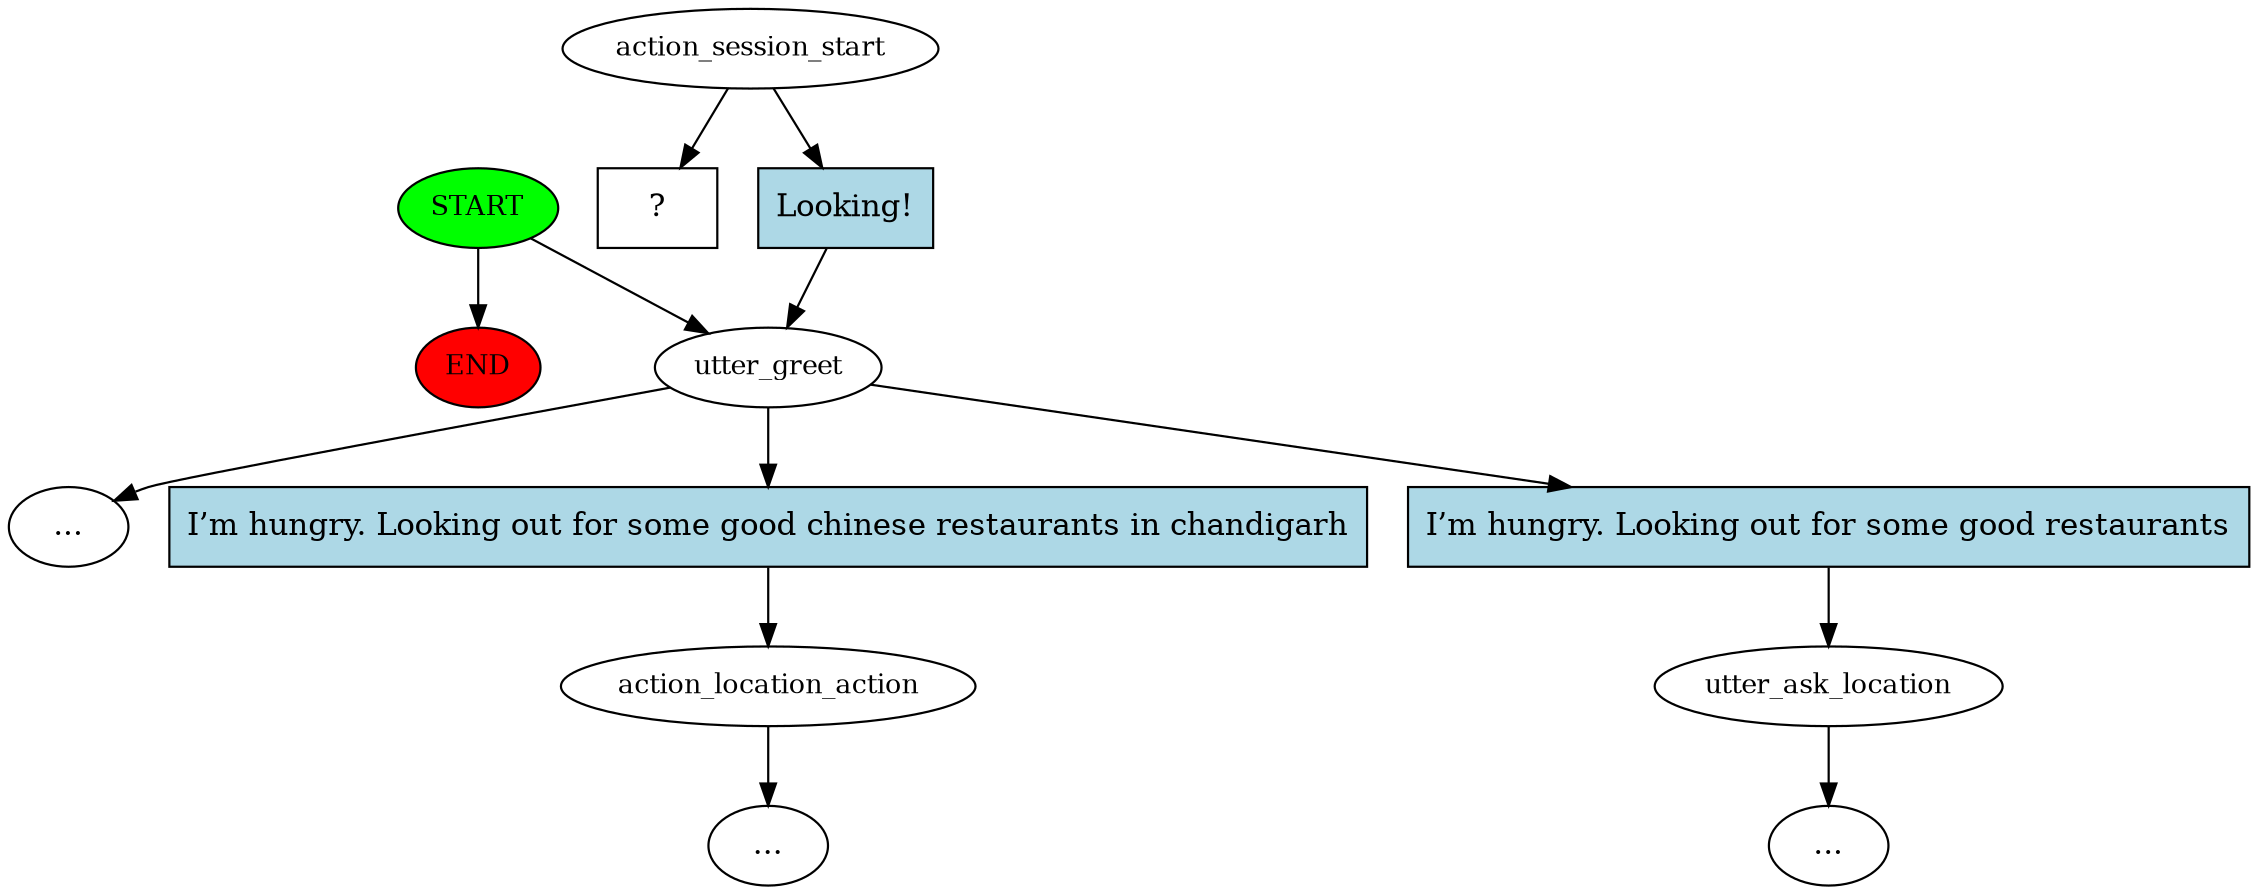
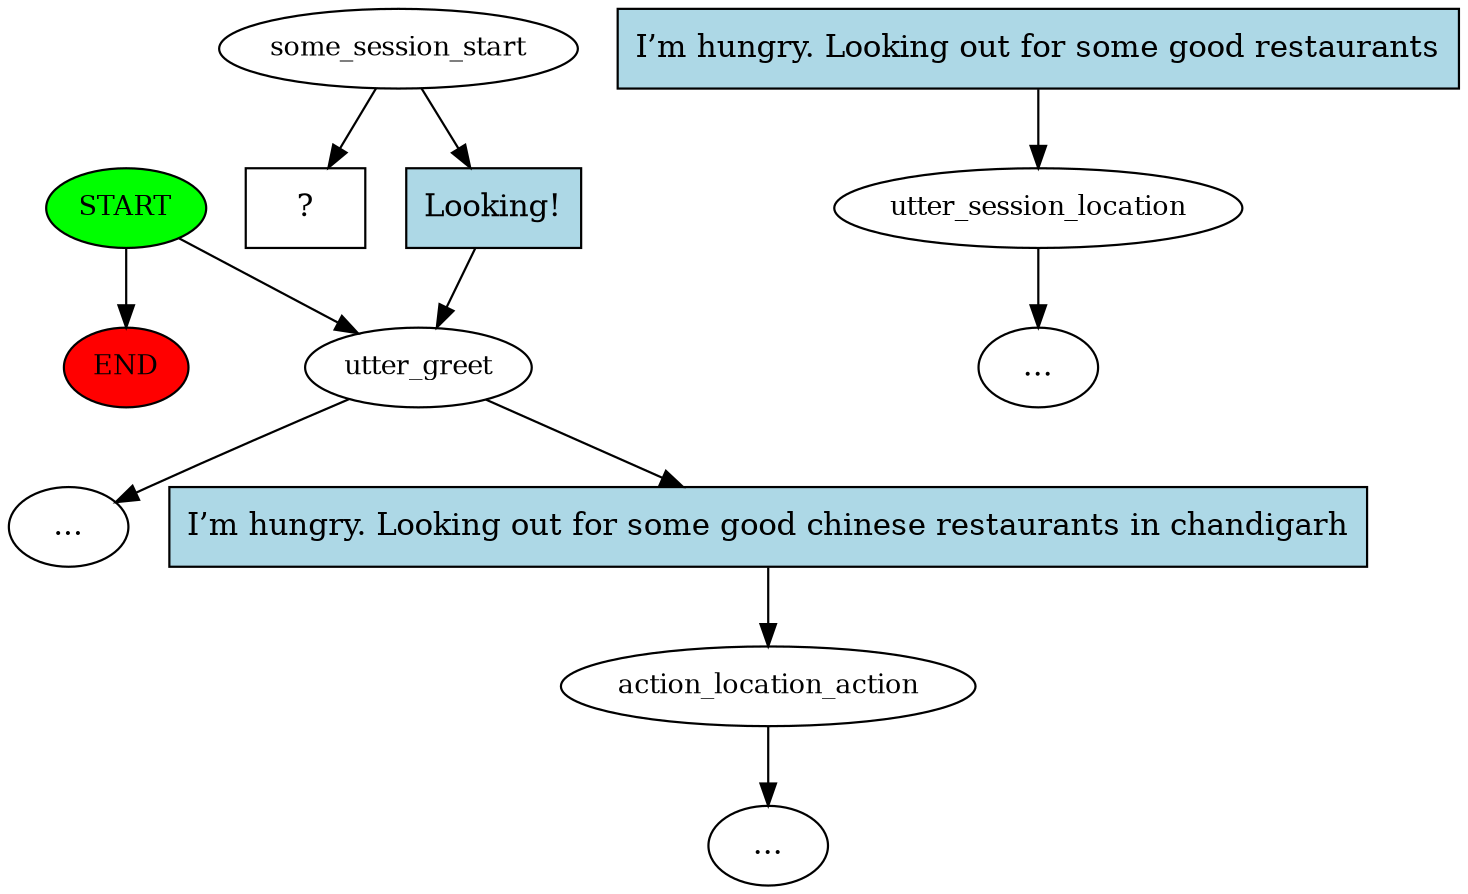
(751, 49) -> (398, 49)
(1210, 434) -> none
(1829, 686) -> (1038, 208)
